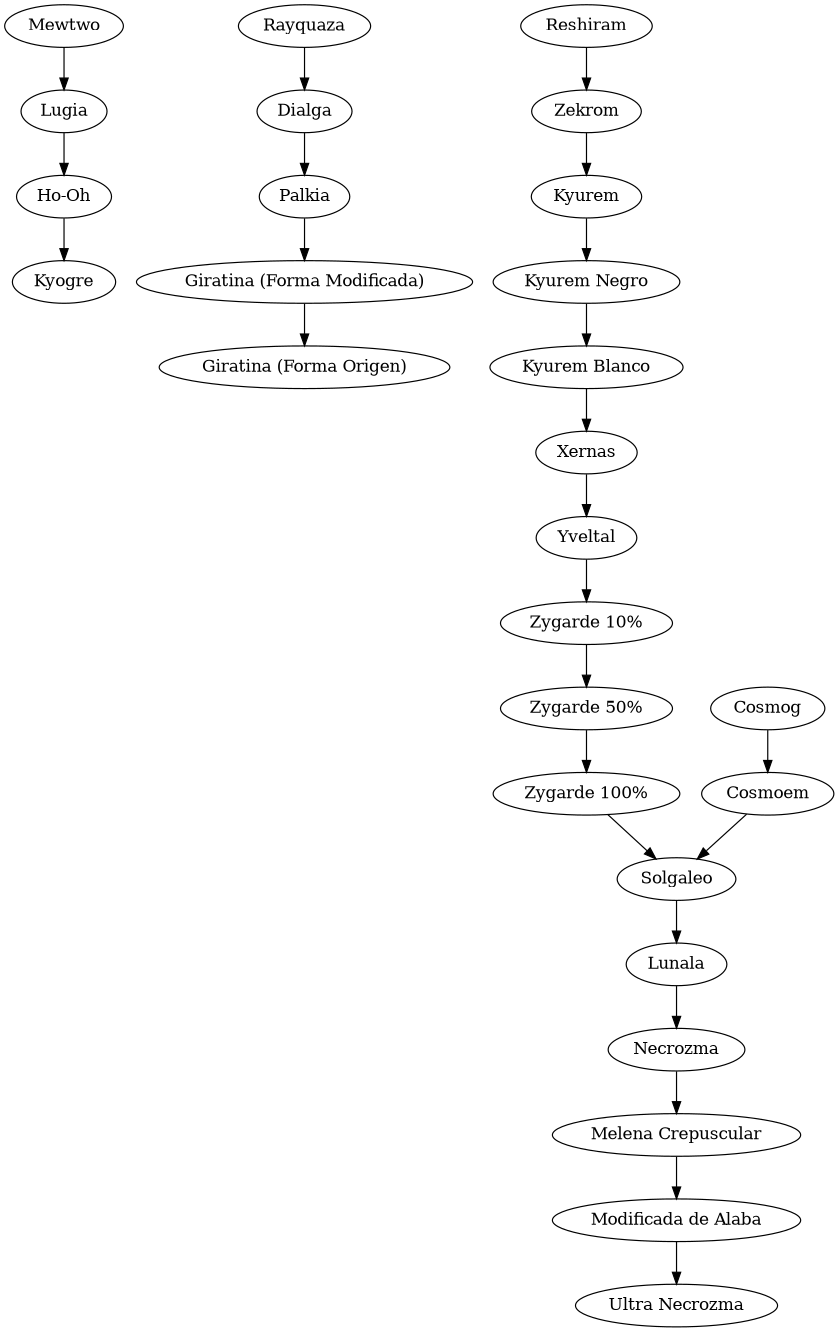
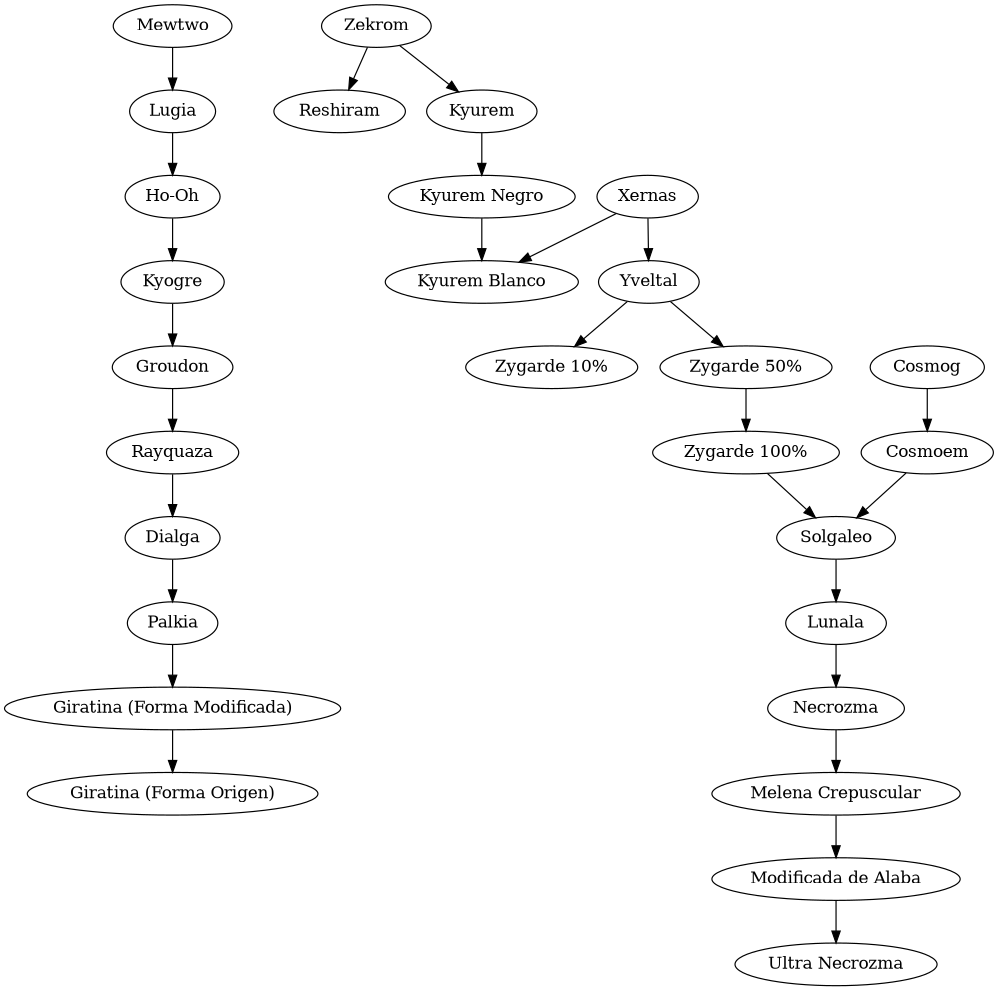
(586, 63) -> (361, 63)
none -> (173, 367)
(586, 404) -> (573, 235)
(586, 660) -> (692, 320)
